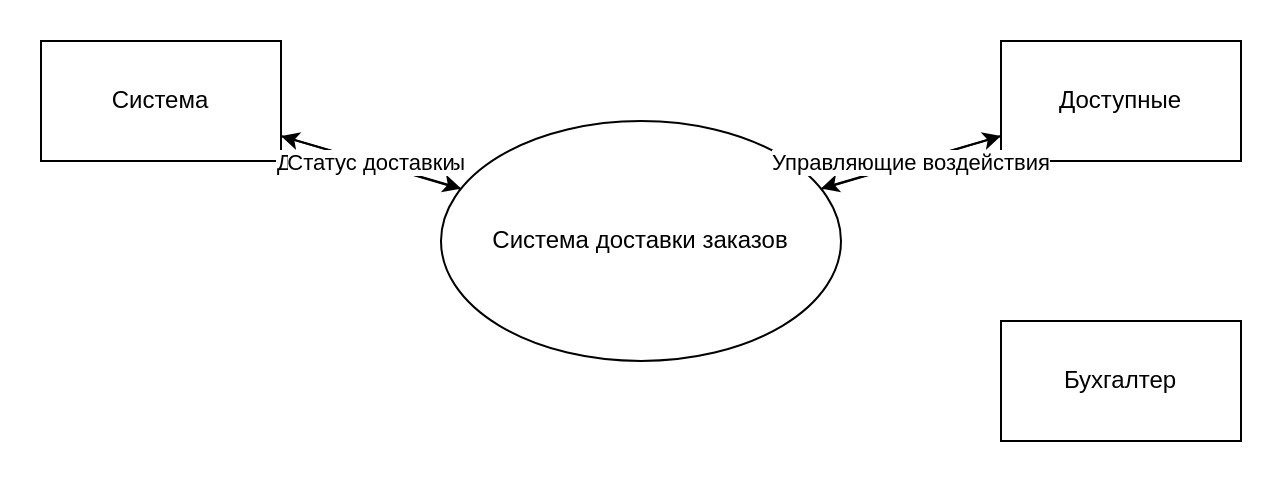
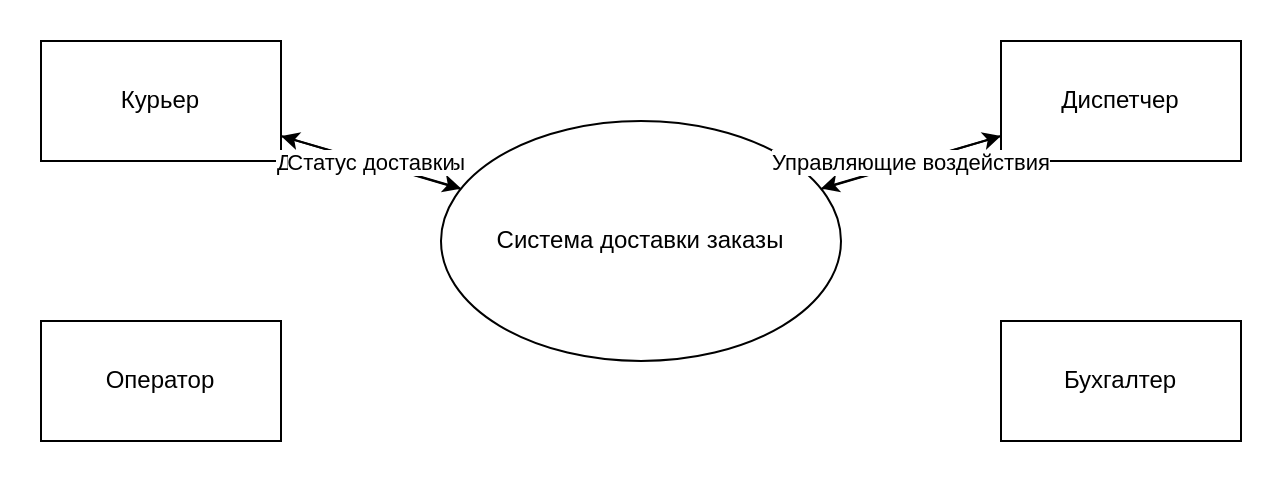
(161, 101) -> (161, 101)
(1121, 101) -> (1121, 101)
(641, 241) -> (641, 241)
none -> (161, 381)
